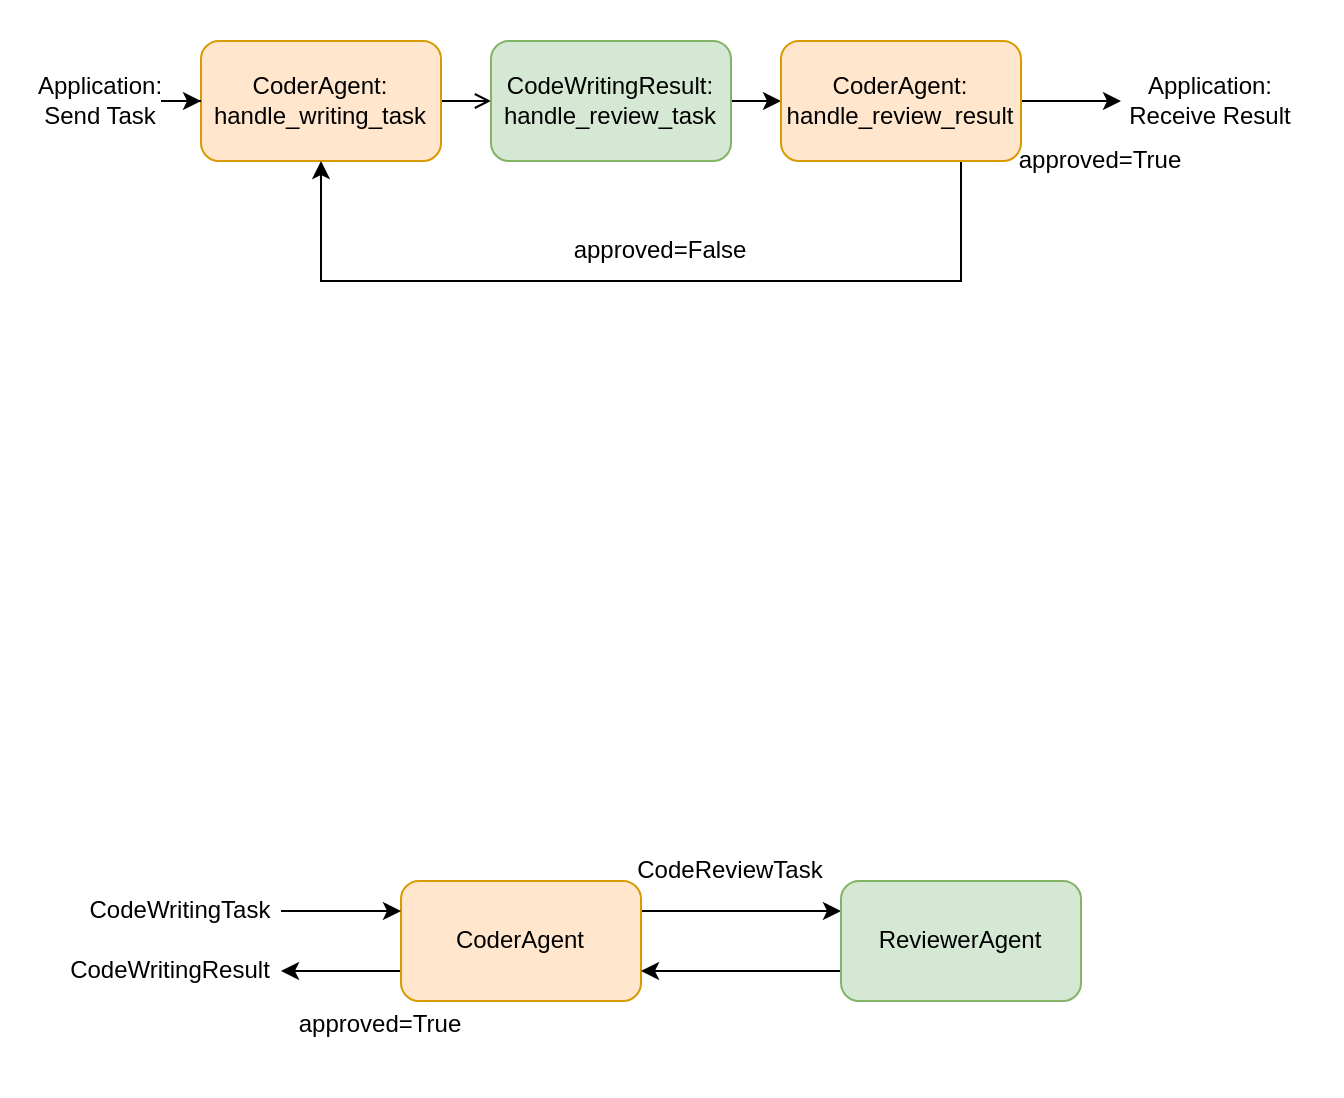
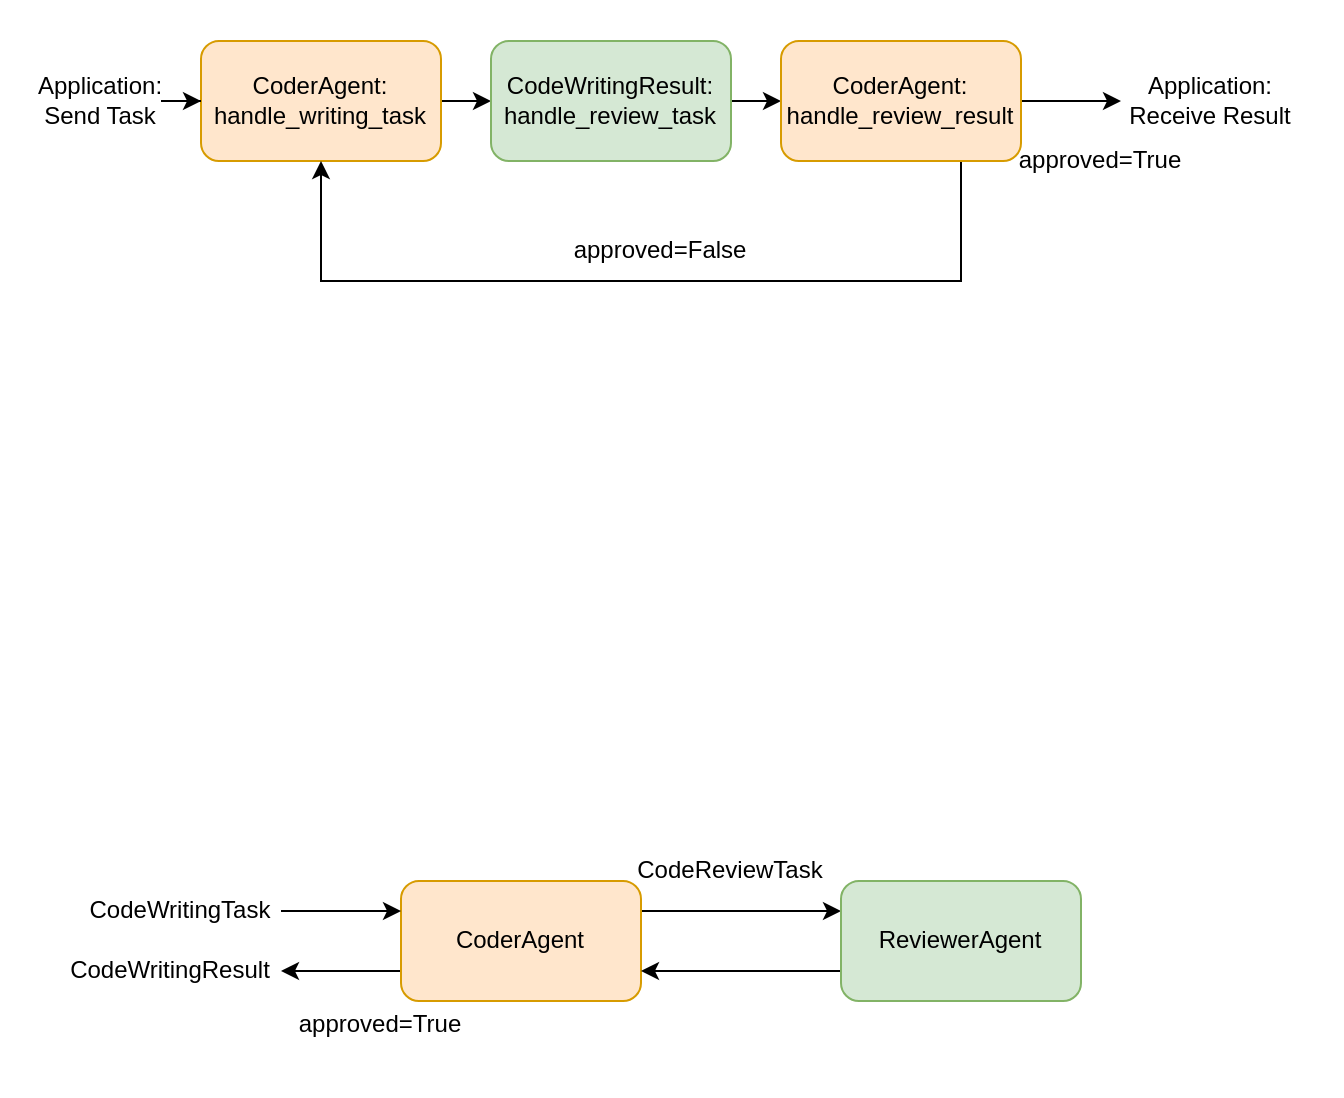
(479, 101) -> (476, 101)
